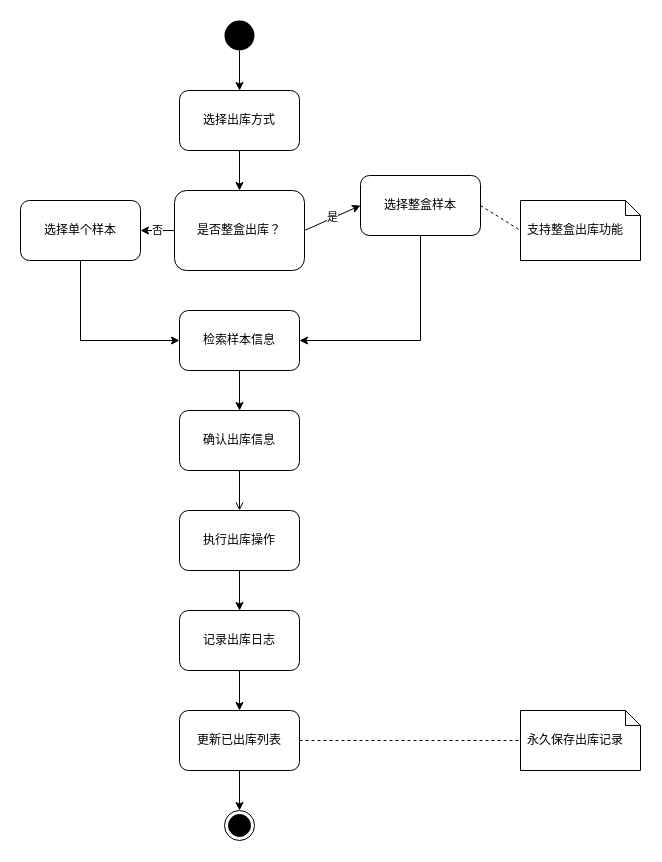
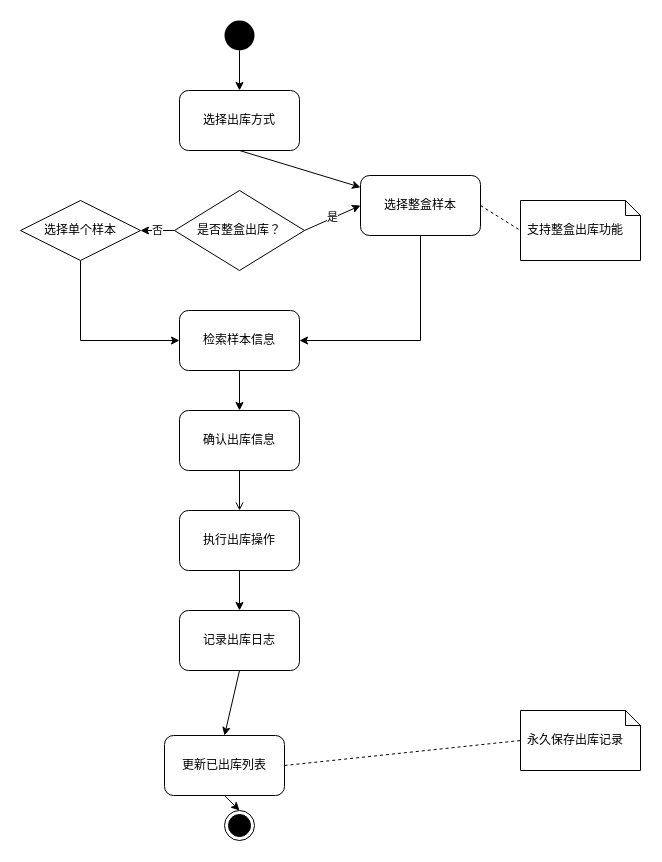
(240, 167) -> (297, 168)
(81, 231) -> (81, 231)
(240, 231) -> (240, 231)
(240, 741) -> (225, 766)
